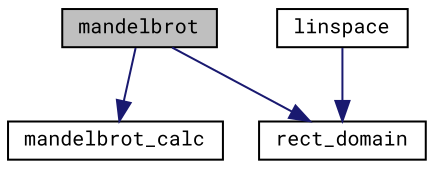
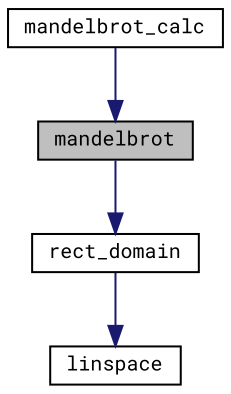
(342, 74) -> (115, 299)
(130, 75) -> (115, 74)
